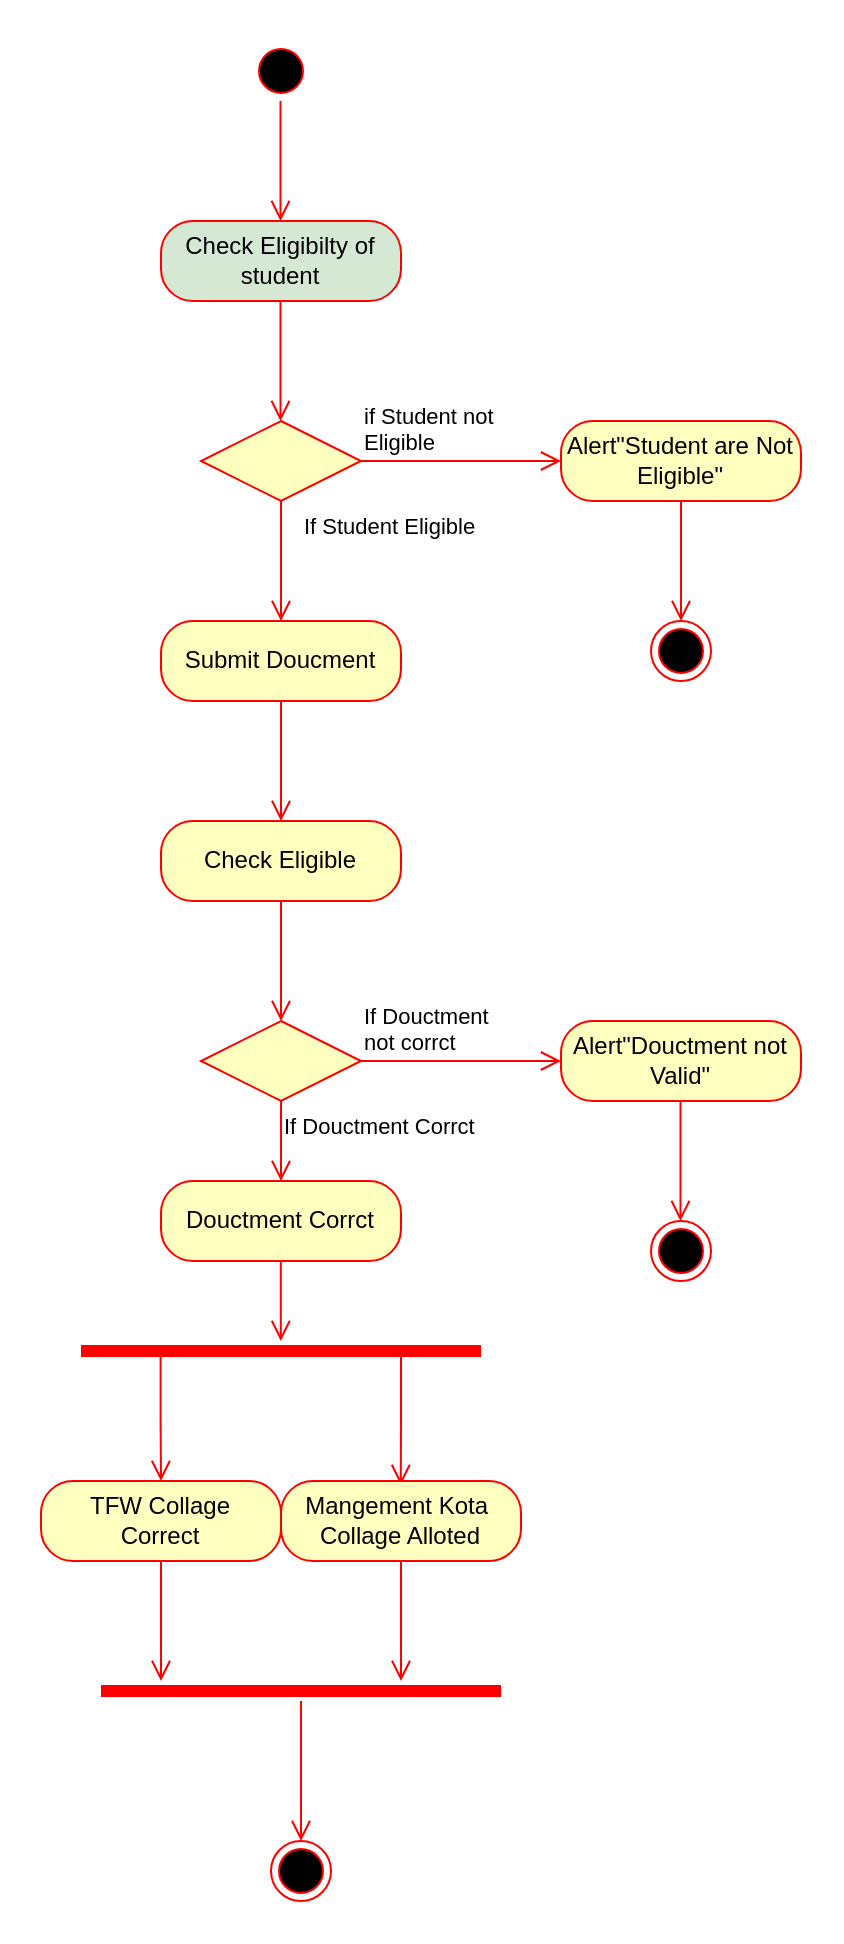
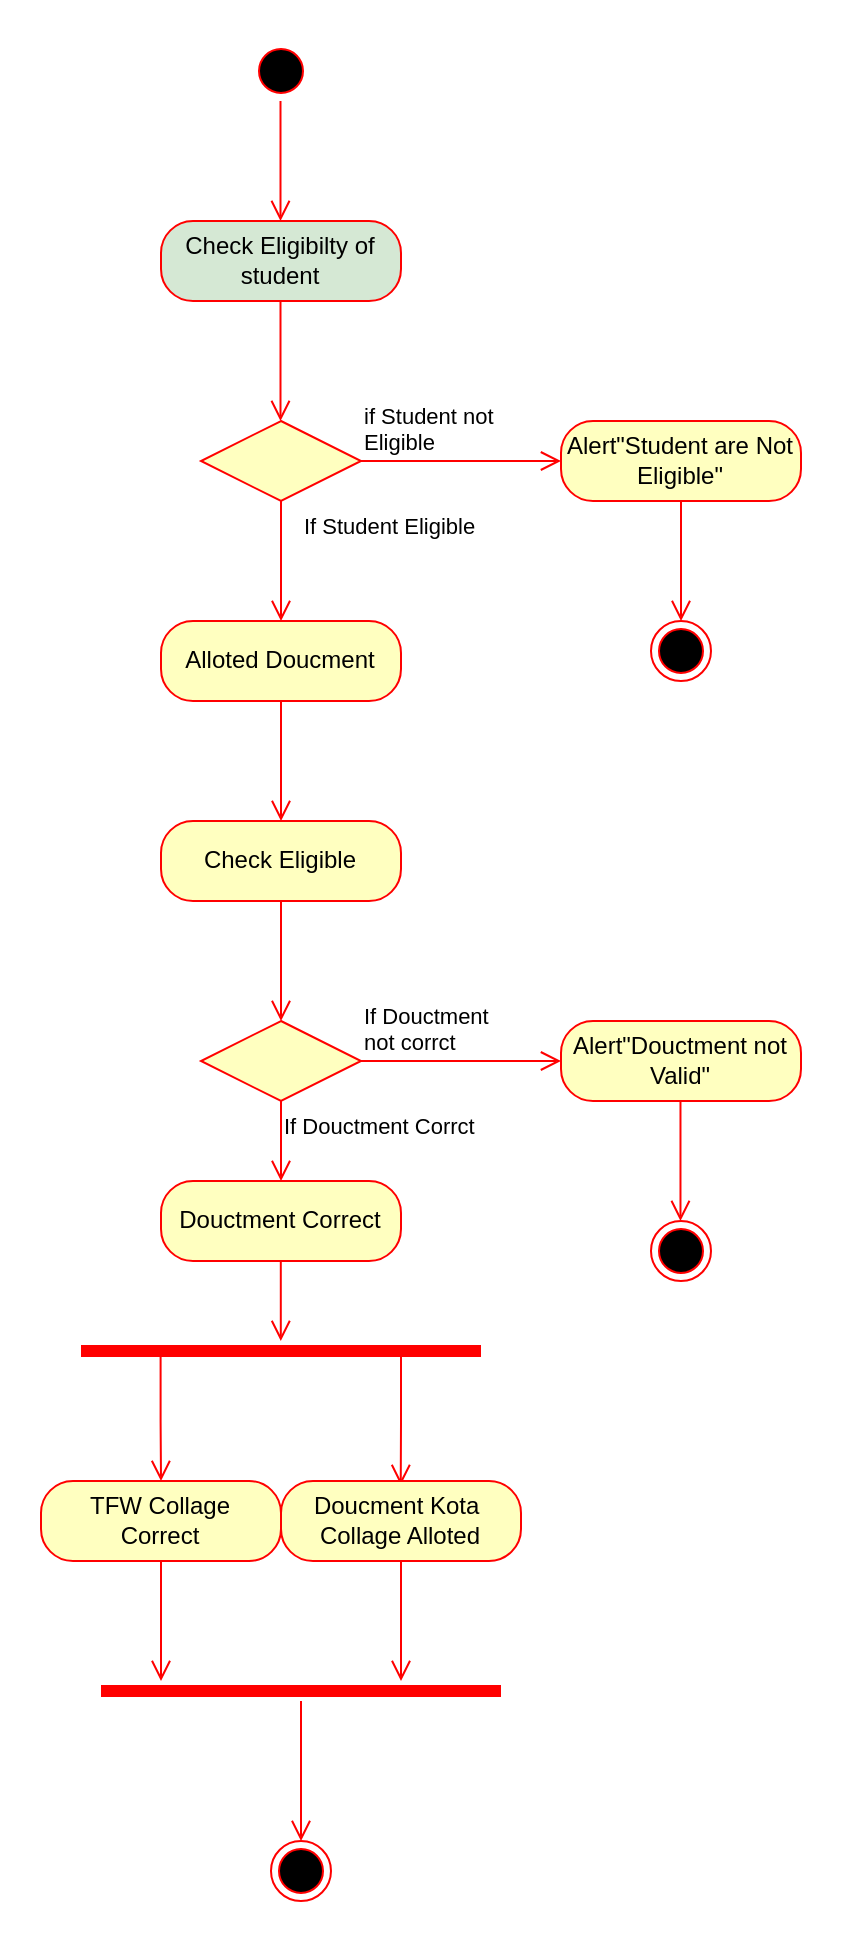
(281, 661) -> (281, 661)
(281, 1221) -> (281, 1221)
(401, 1521) -> (401, 1521)
